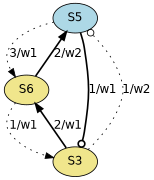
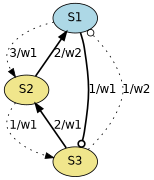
(75, 18) -> (75, 18)
(27, 90) -> (27, 90)
